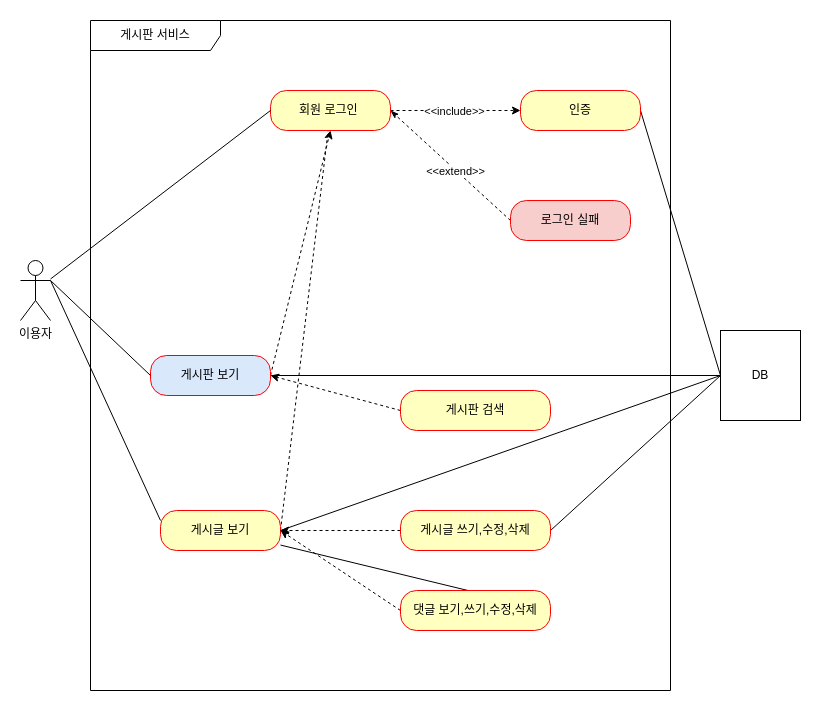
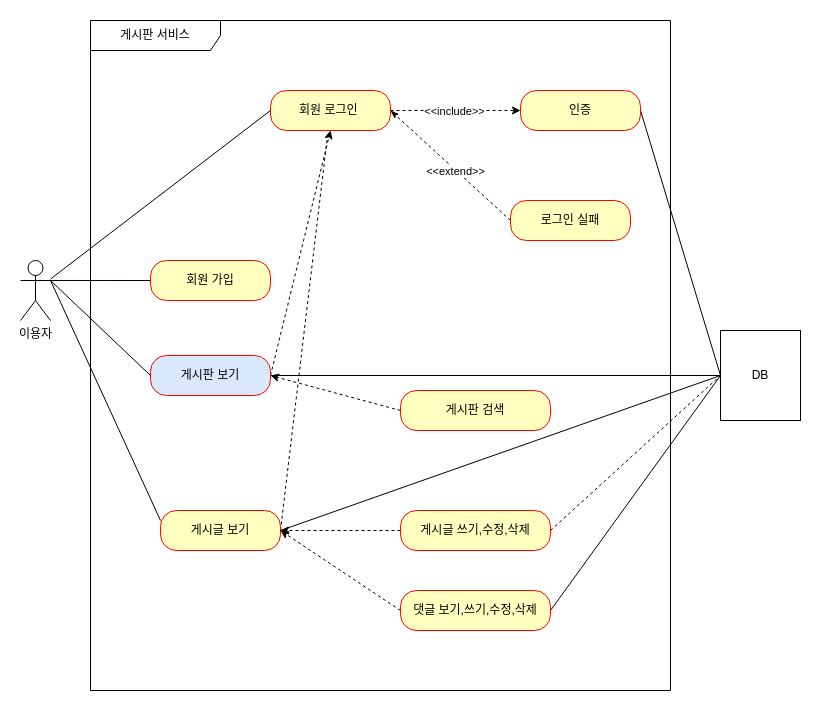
(571, 221) -> (571, 221)
none -> (103, 280)
none -> (211, 281)
(631, 457) -> (631, 457)
(393, 572) -> (634, 495)
